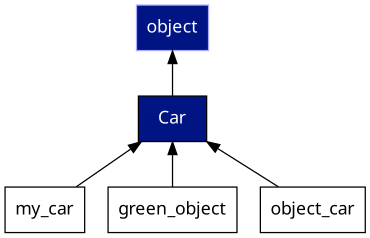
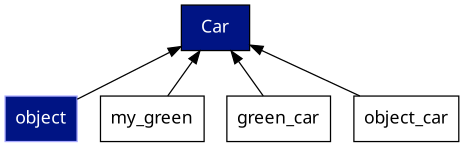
(173, 80) -> (123, 76)
(45, 210) -> (152, 119)
(173, 210) -> (279, 119)
